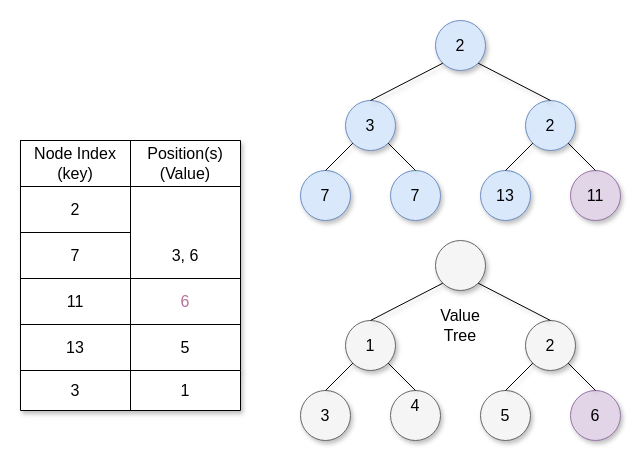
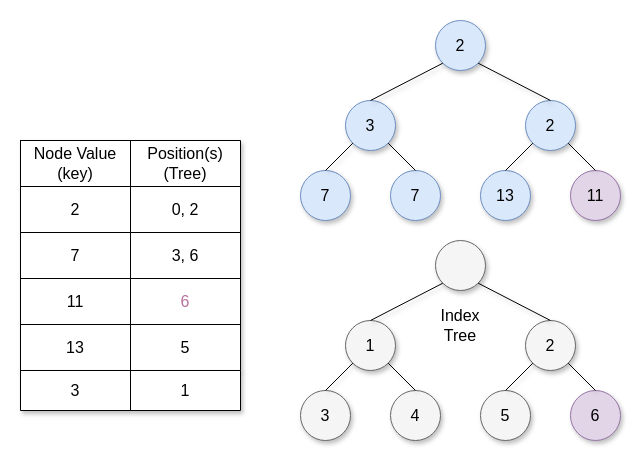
(76, 164) -> (76, 164)
(186, 164) -> (186, 164)
none -> (186, 210)
(461, 326) -> (461, 326)
(416, 406) -> (416, 416)
